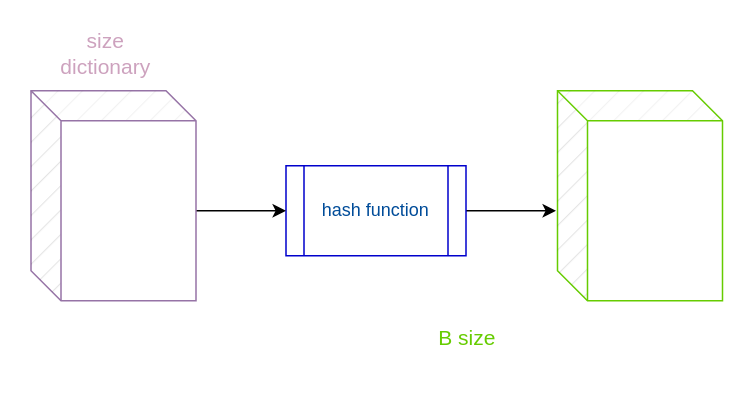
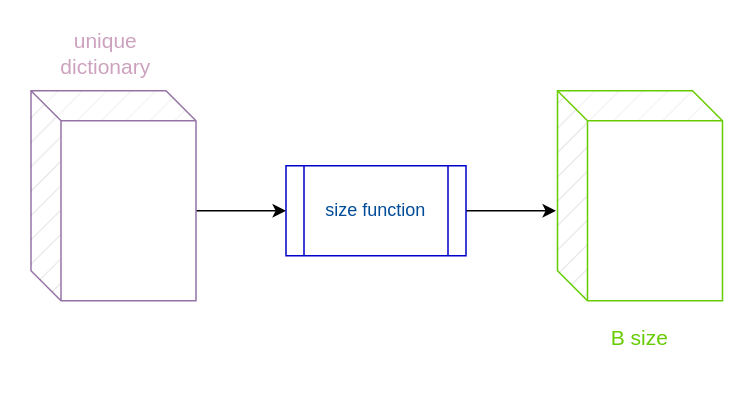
(106, 53) -> (106, 53)
(376, 211) -> (376, 211)
(467, 338) -> (640, 338)
